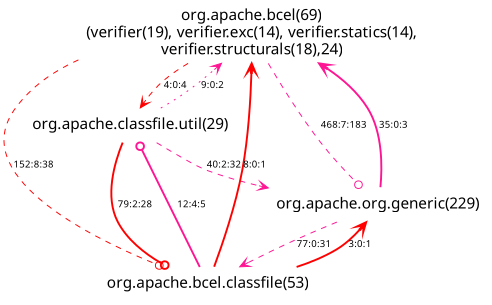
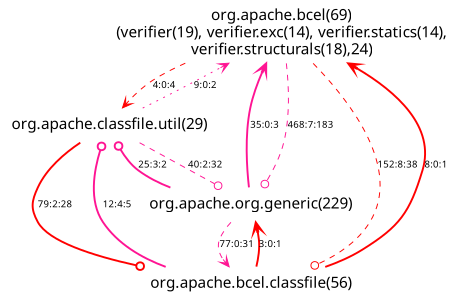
(205, 170) -> (177, 163)
none -> (142, 173)
(208, 284) -> (251, 284)
